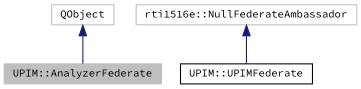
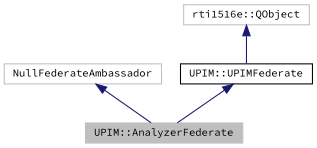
(83, 15) -> (83, 74)
(246, 15) -> (246, 15)
none -> (201, 106)
